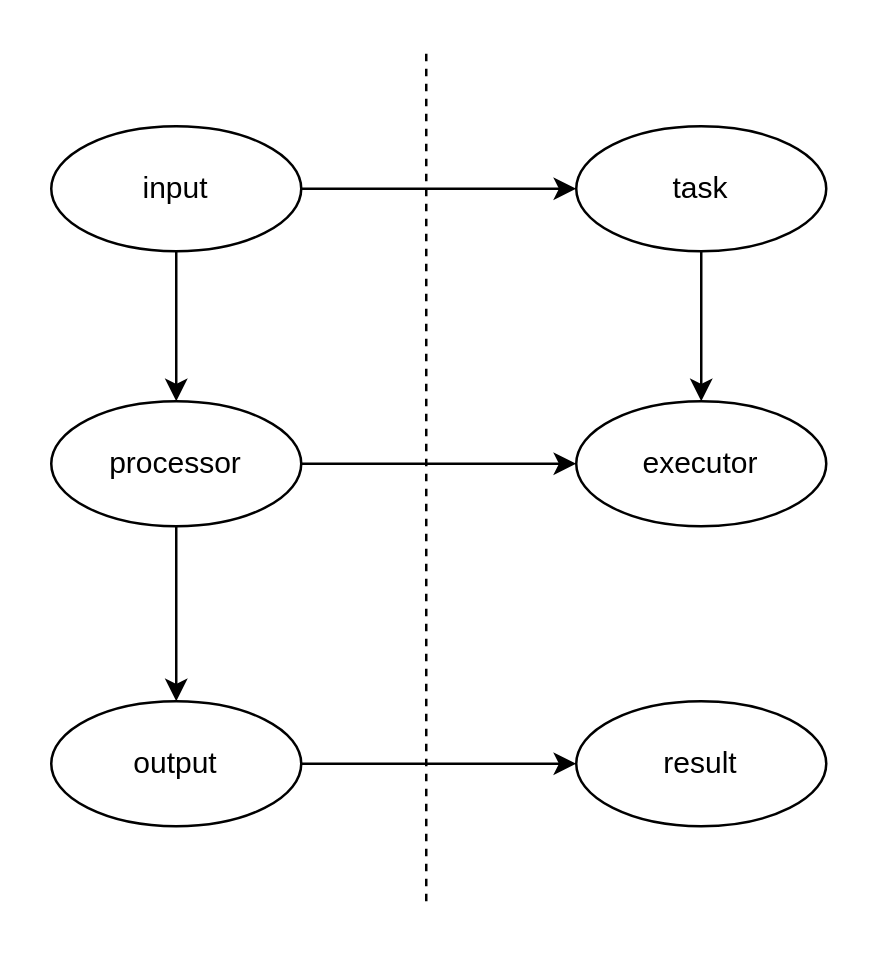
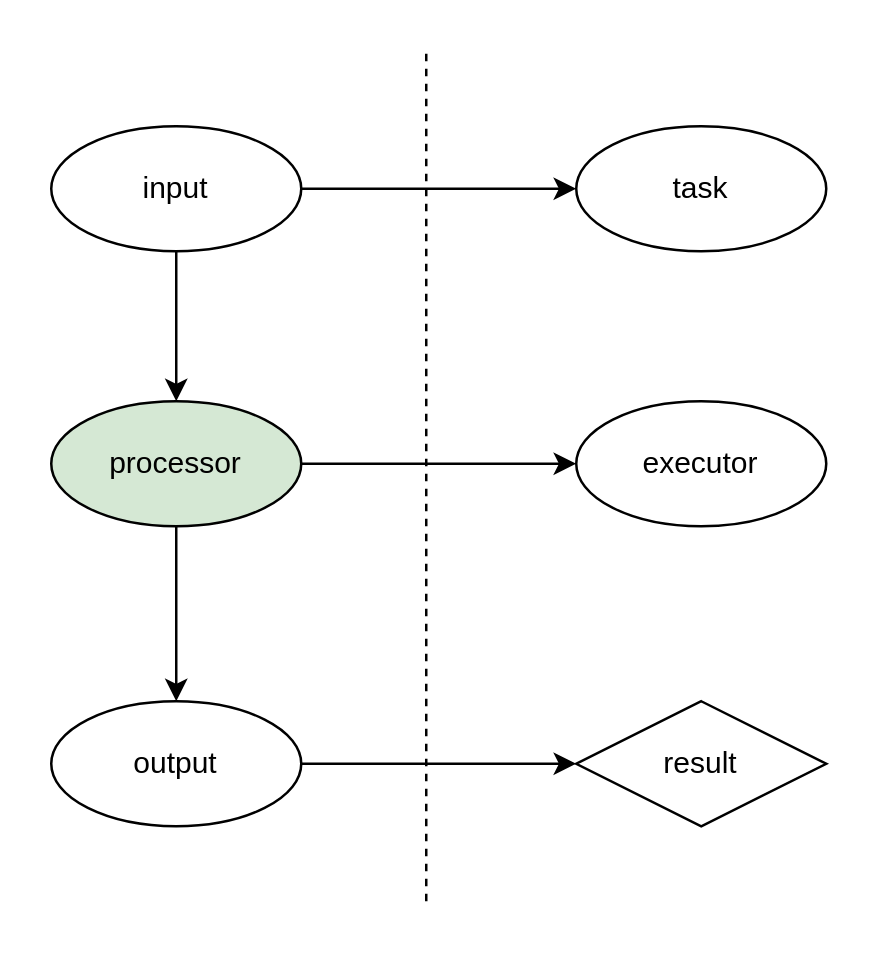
(701, 318) -> none
(176, 464) -> (176, 464)
(701, 764) -> (701, 764)
